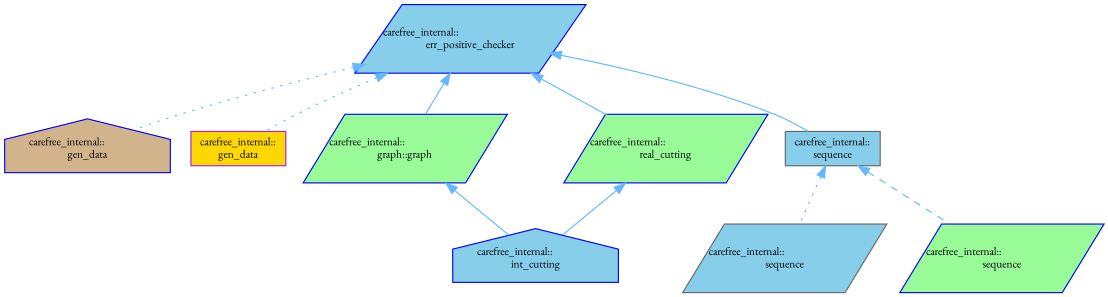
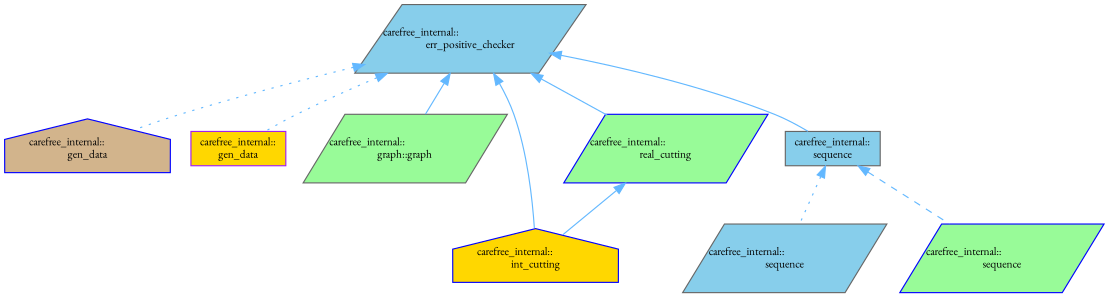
(470, 39) -> (470, 39)
(405, 149) -> (405, 149)
(482, 213) -> (525, 154)
(536, 258) -> (536, 258)
